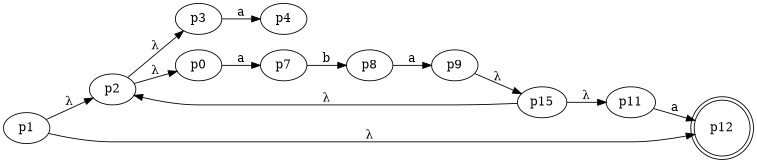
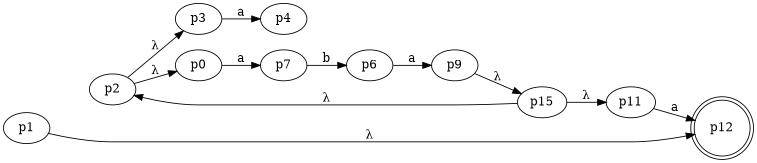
(370, 65) -> (370, 65)
(66, 111) -> none
